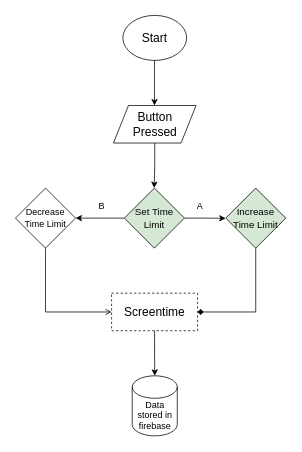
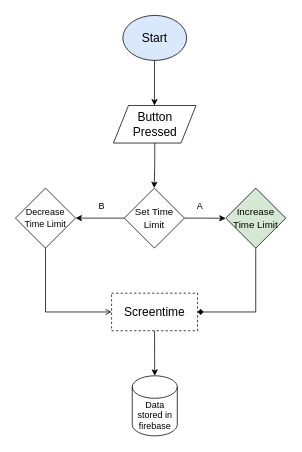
(155, 38) -> (155, 38)
(154, 218) -> (154, 218)
